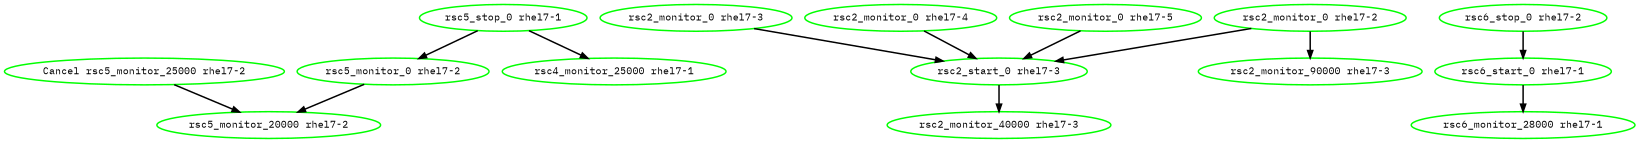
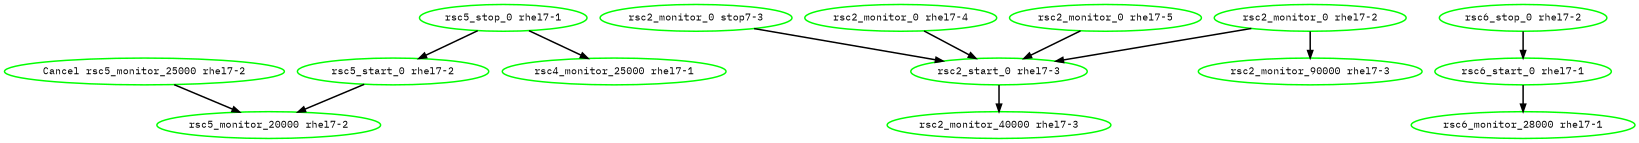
(696, 18) -> (696, 18)
(393, 71) -> (393, 71)
